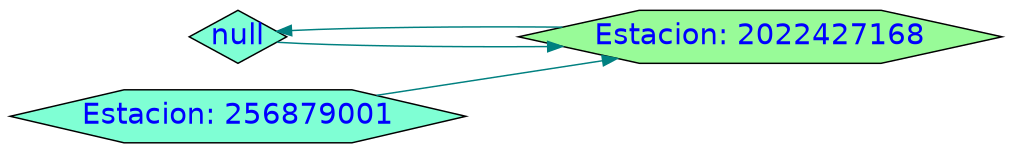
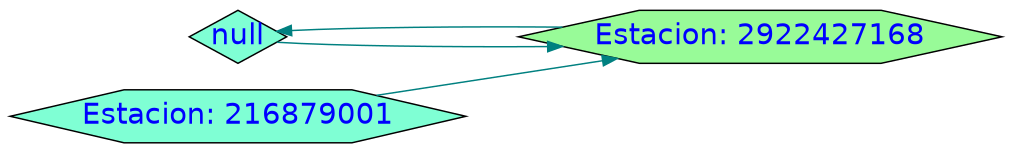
(760, 37) -> (760, 37)
(238, 116) -> (238, 116)
